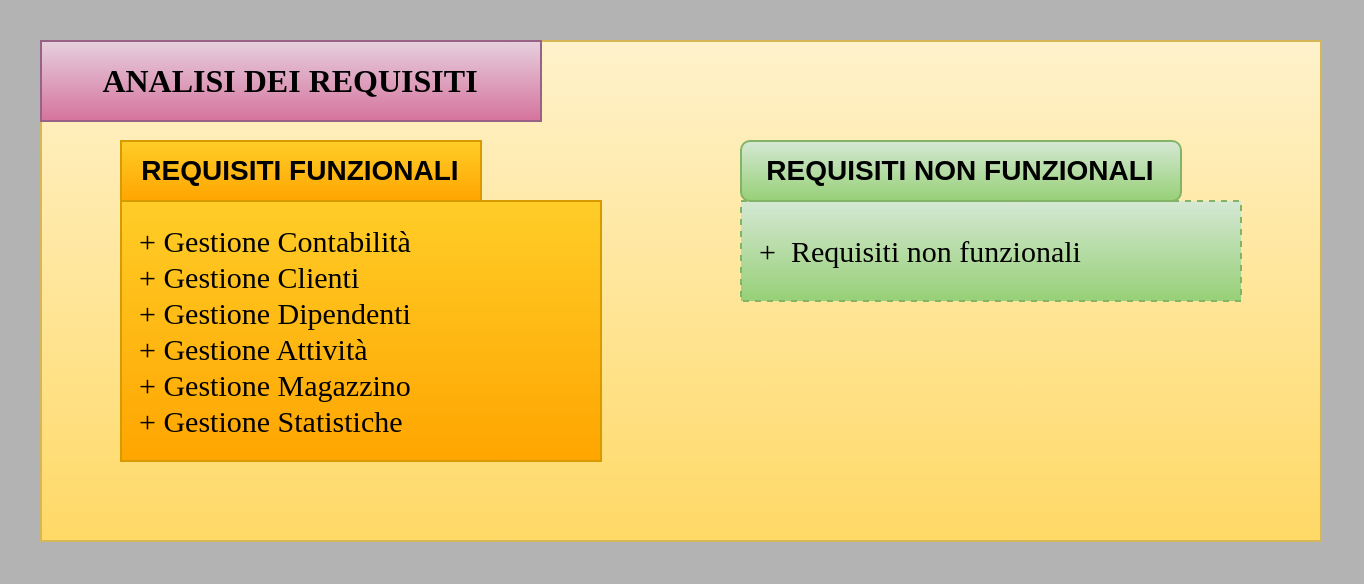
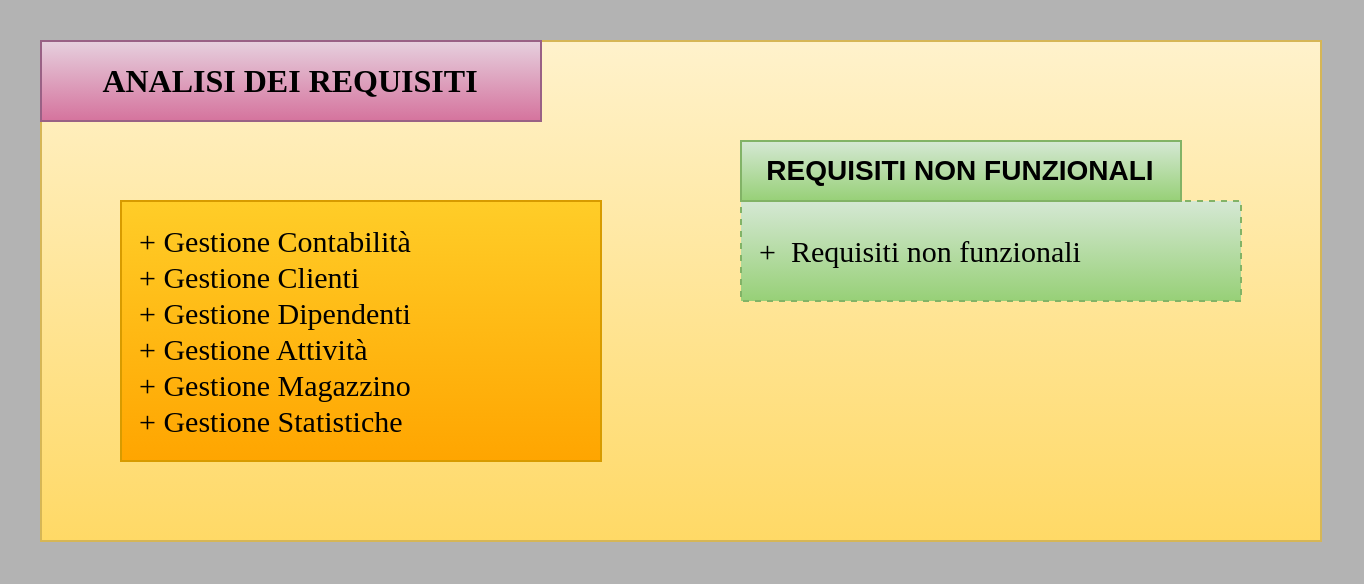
(301, 171) -> none
(961, 171) -> (961, 171)
